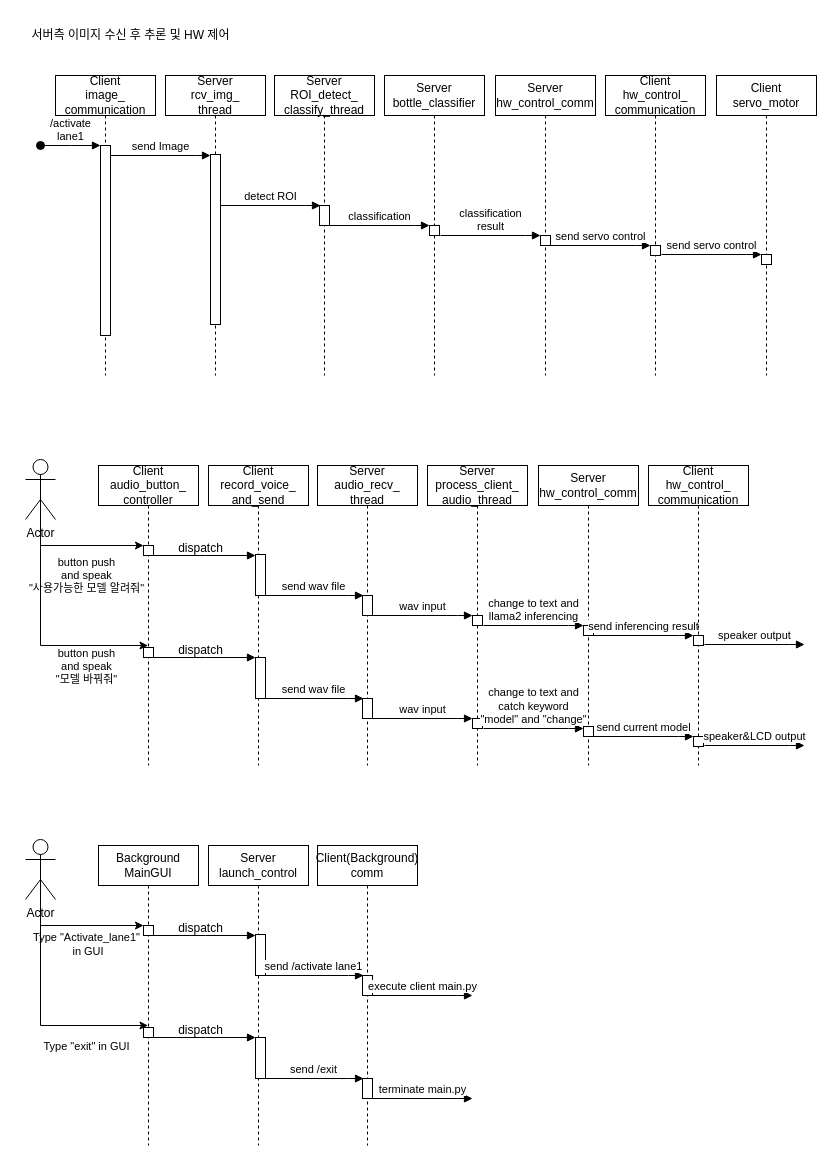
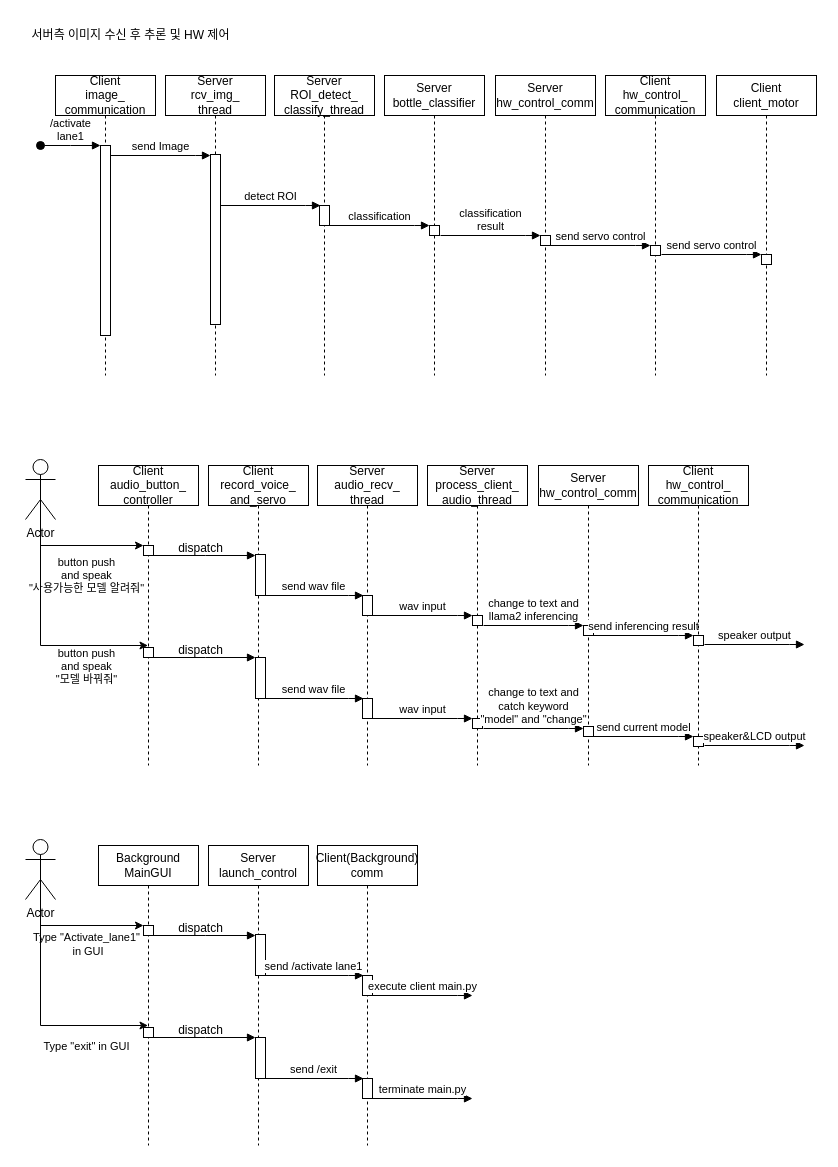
(767, 96) -> (767, 96)
(259, 486) -> (259, 486)
